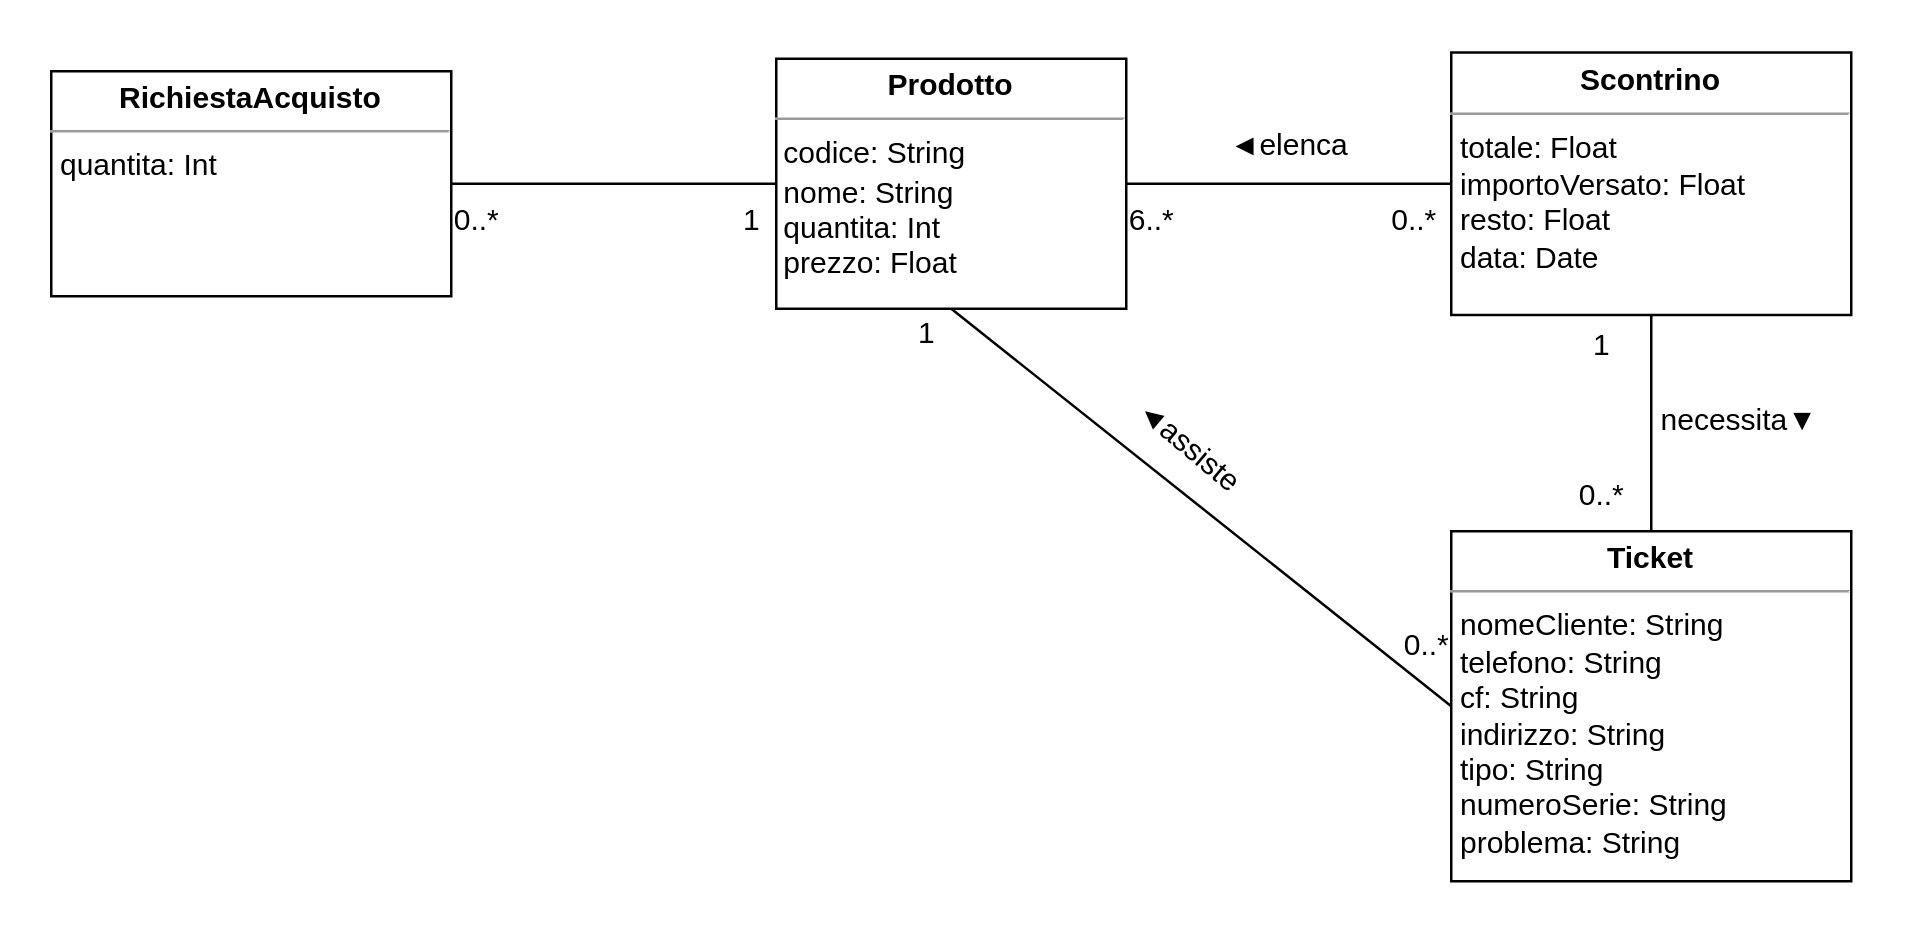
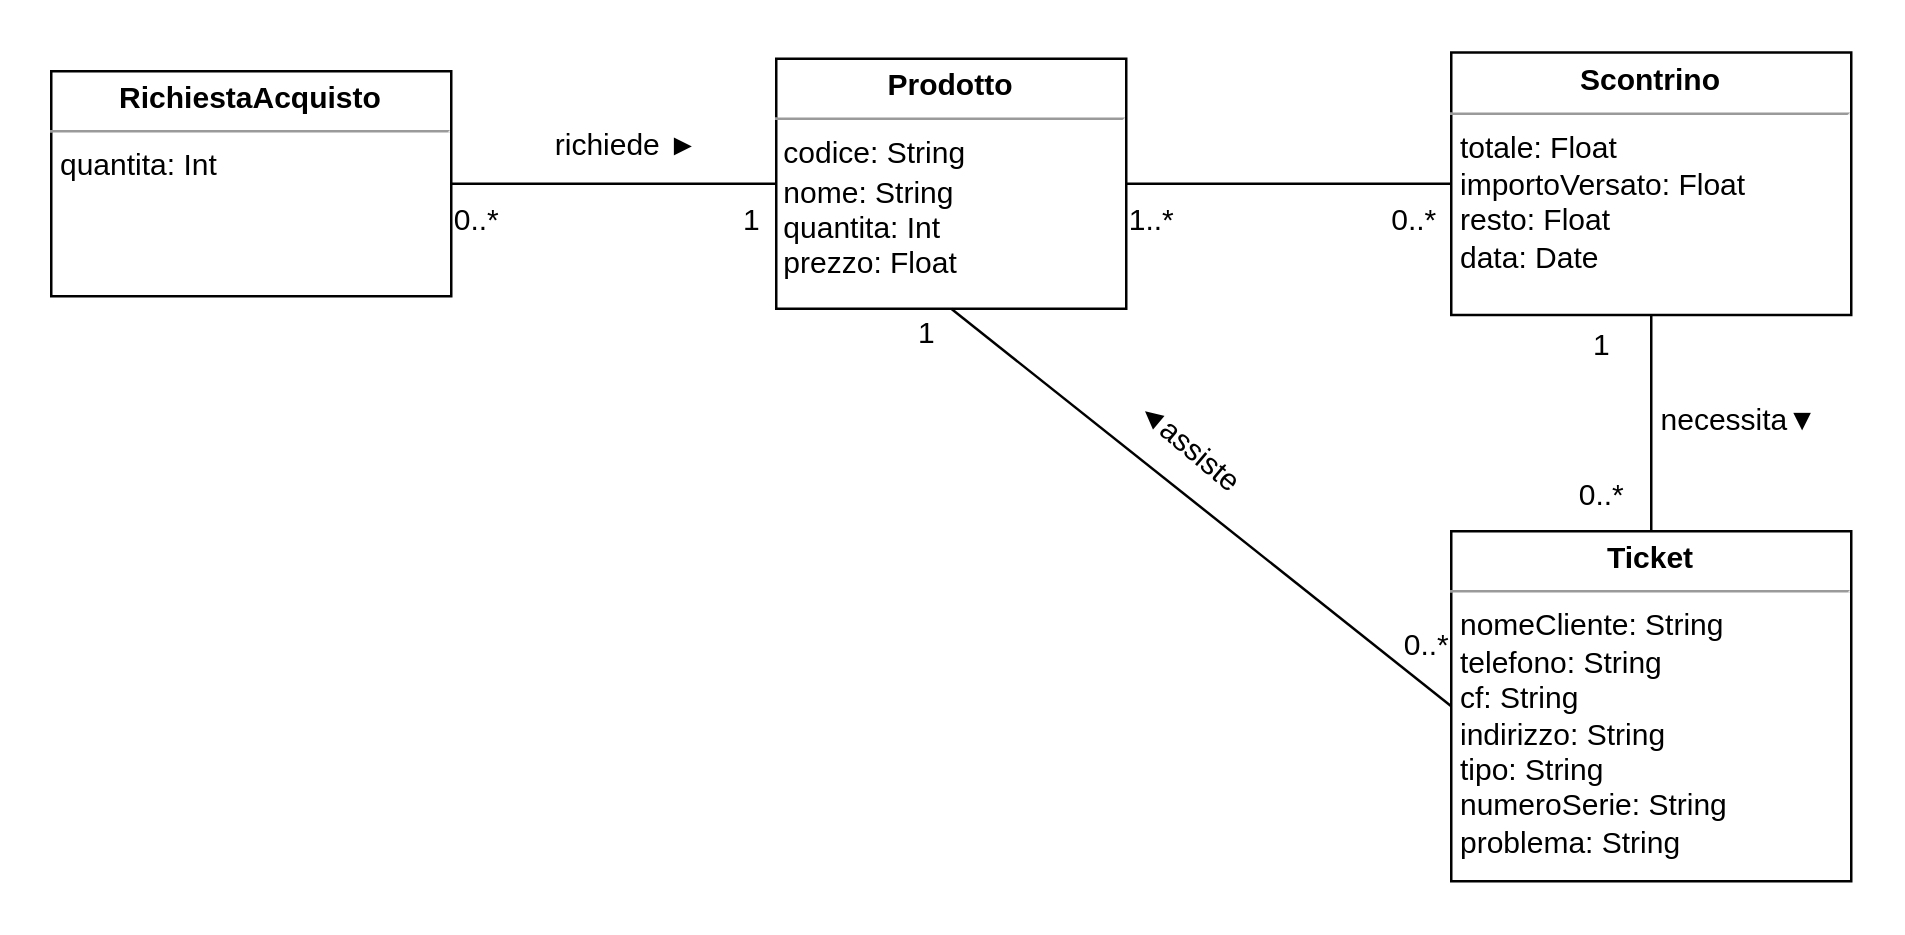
none -> (626, 146)
(1289, 146) -> none
(1153, 221) -> (1153, 221)
